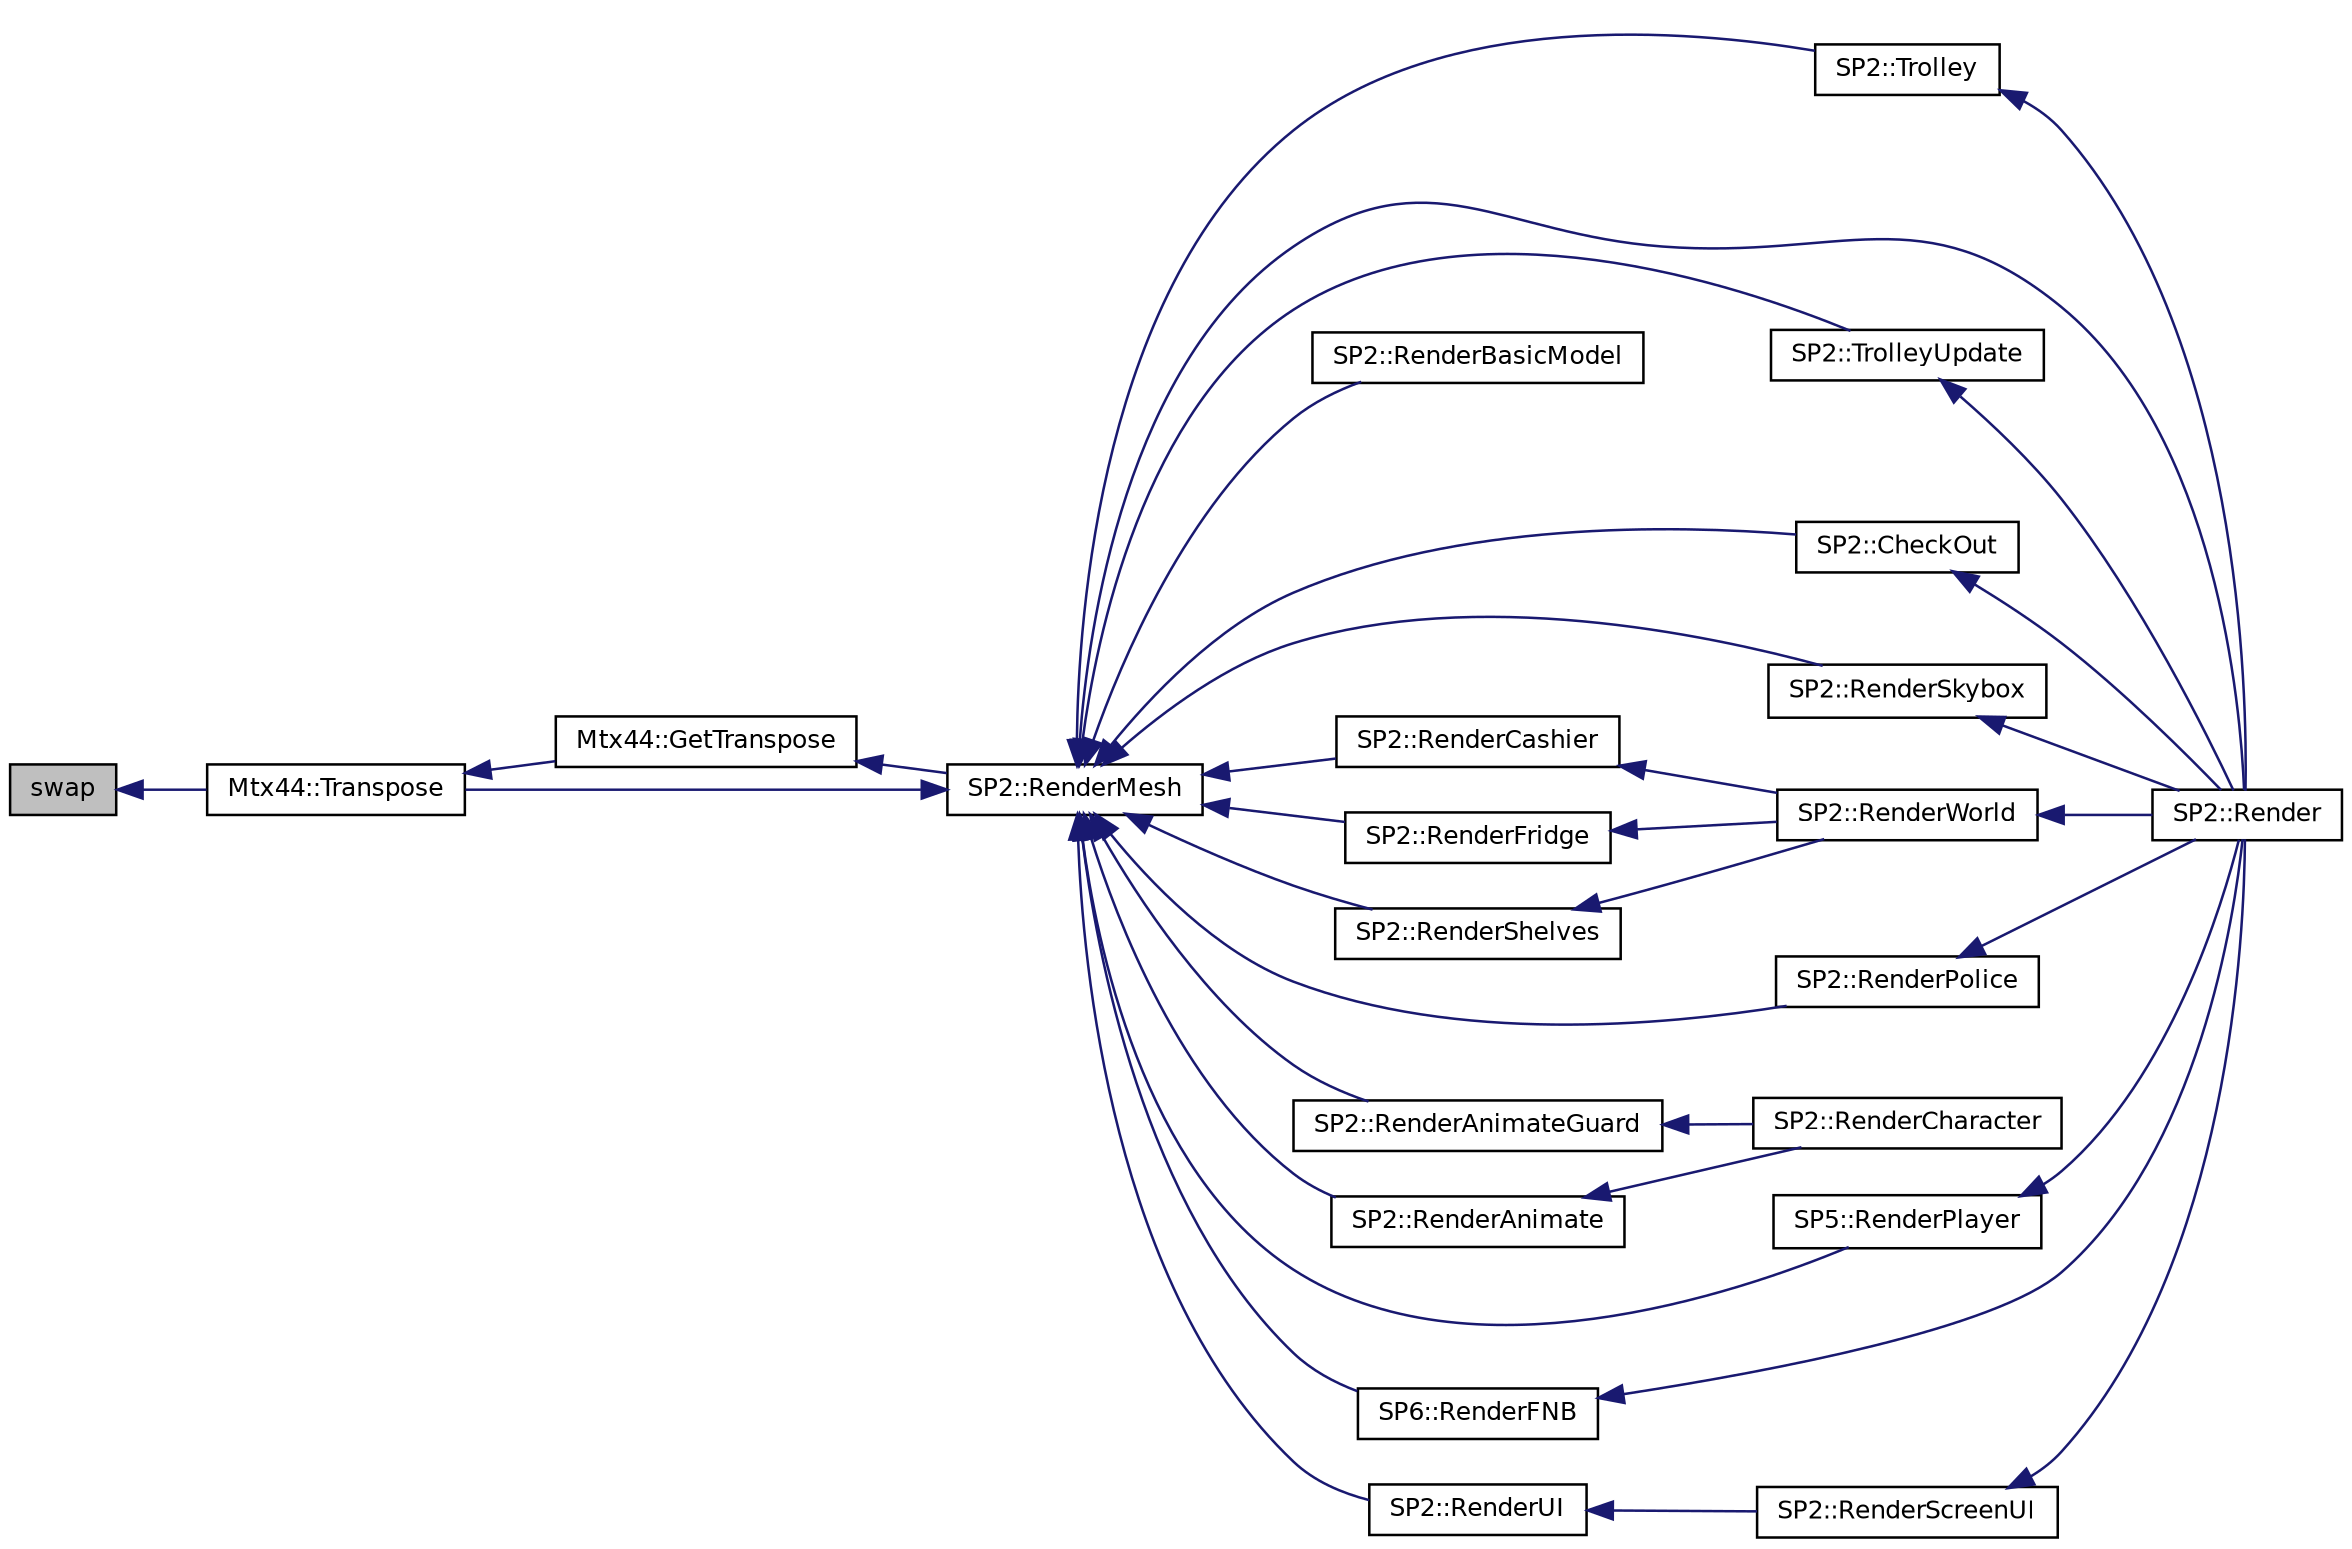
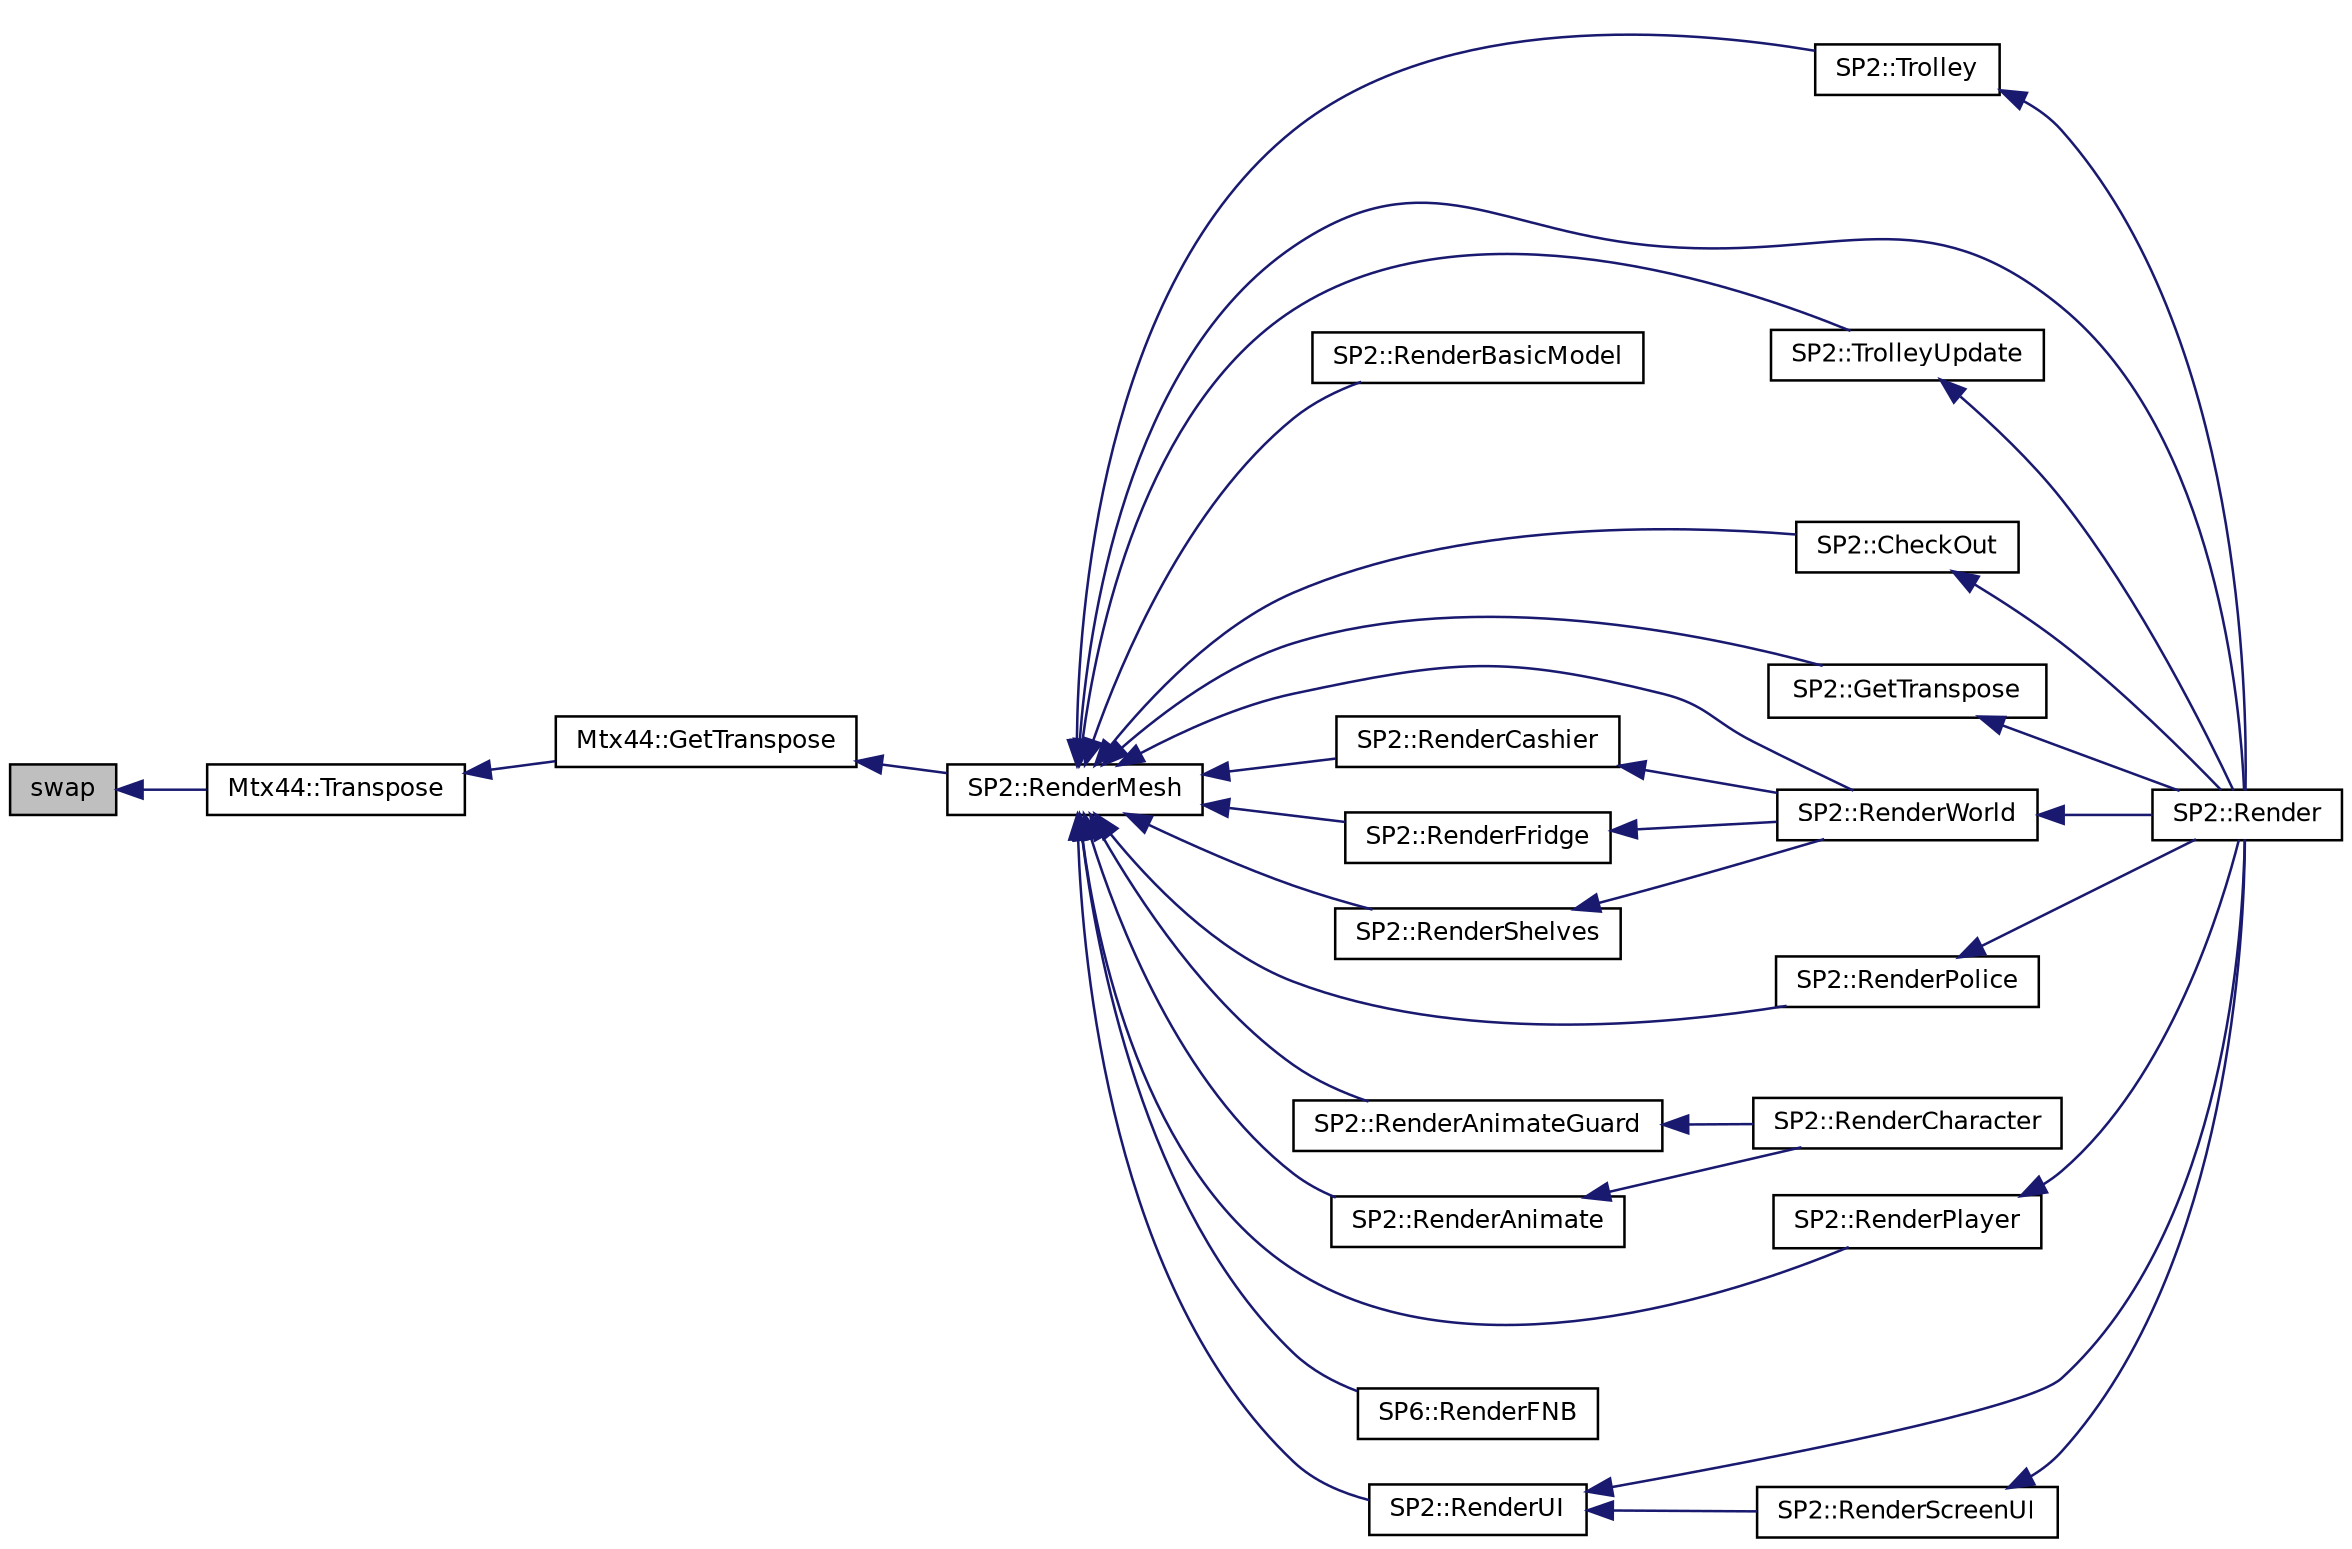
(1907, 691) -> (1907, 691)
(693, 790) -> (1503, 667)
(1907, 1222) -> (1907, 1222)
(2069, 1265) -> (2101, 1334)
